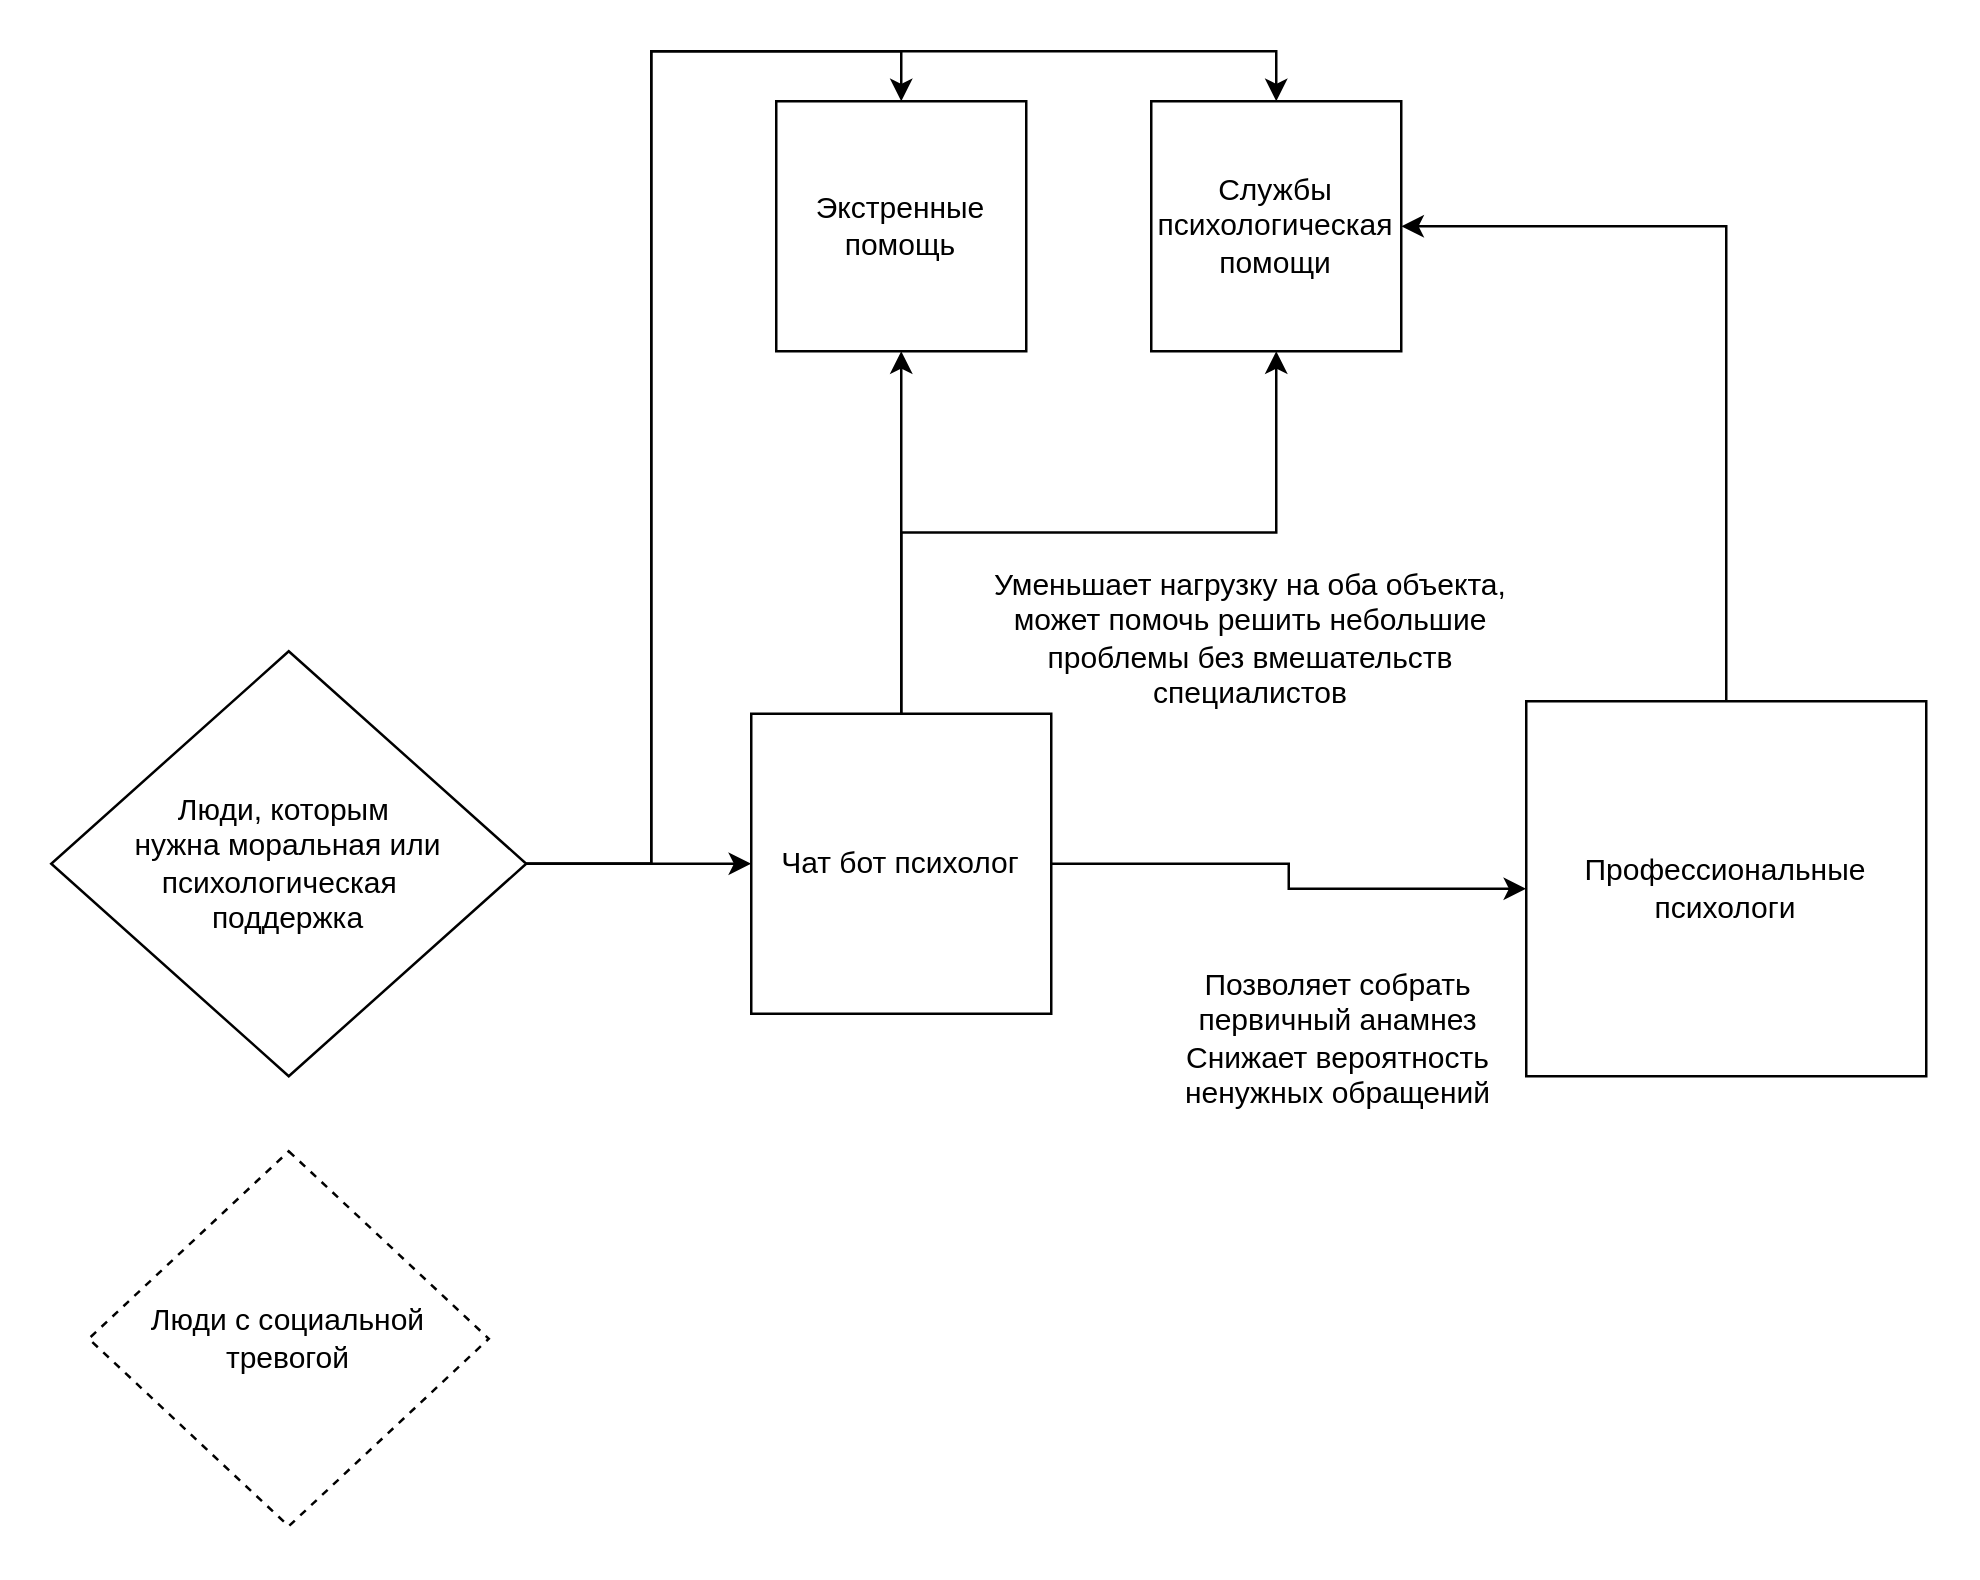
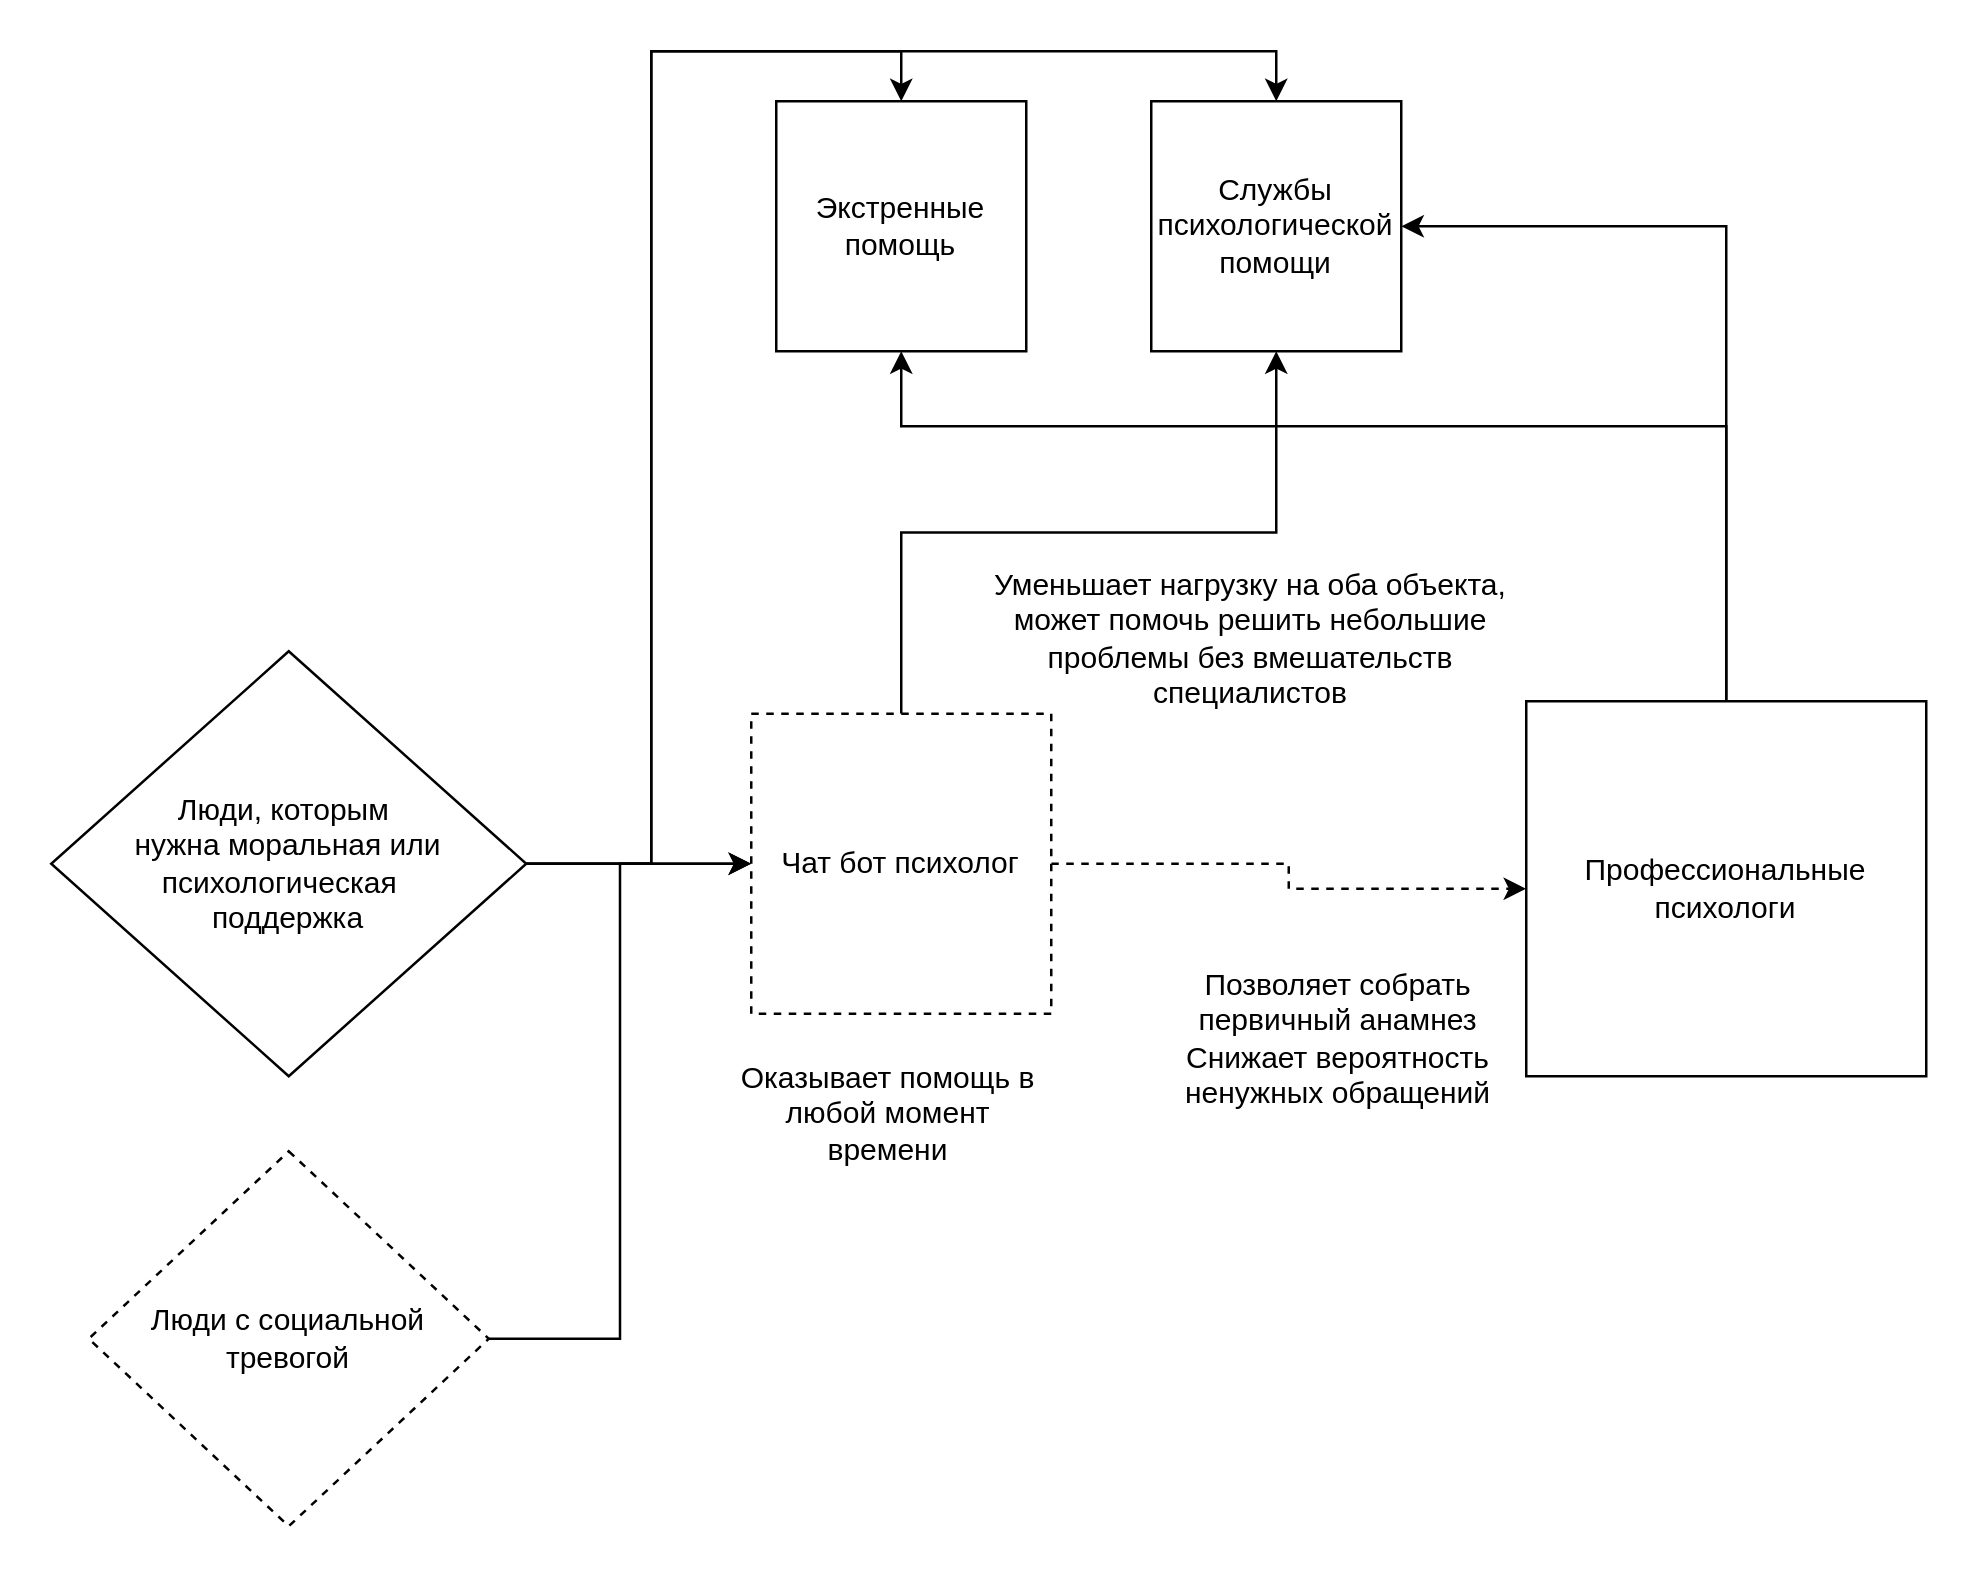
(1276, 226) -> (1276, 226)
none -> (1501, 426)
(901, 479) -> none
(901, 864) -> (901, 864)
(1289, 867) -> (1289, 867)
none -> (889, 1114)
none -> (620, 1169)
